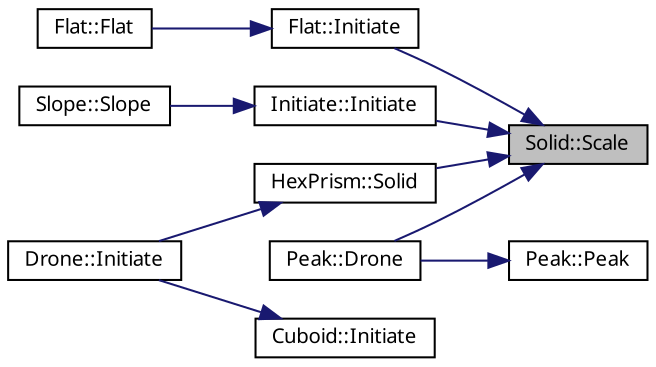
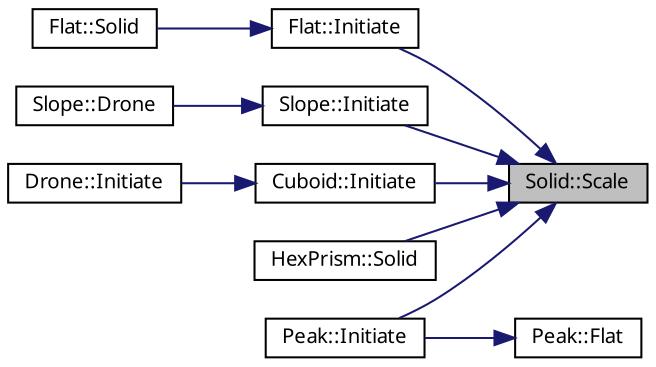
(95, 29) -> (95, 29)
(95, 106) -> (95, 106)
(345, 106) -> (345, 106)
none -> (462, 183)
(210, 225) -> none
(345, 261) -> (345, 338)
(578, 261) -> (578, 338)
